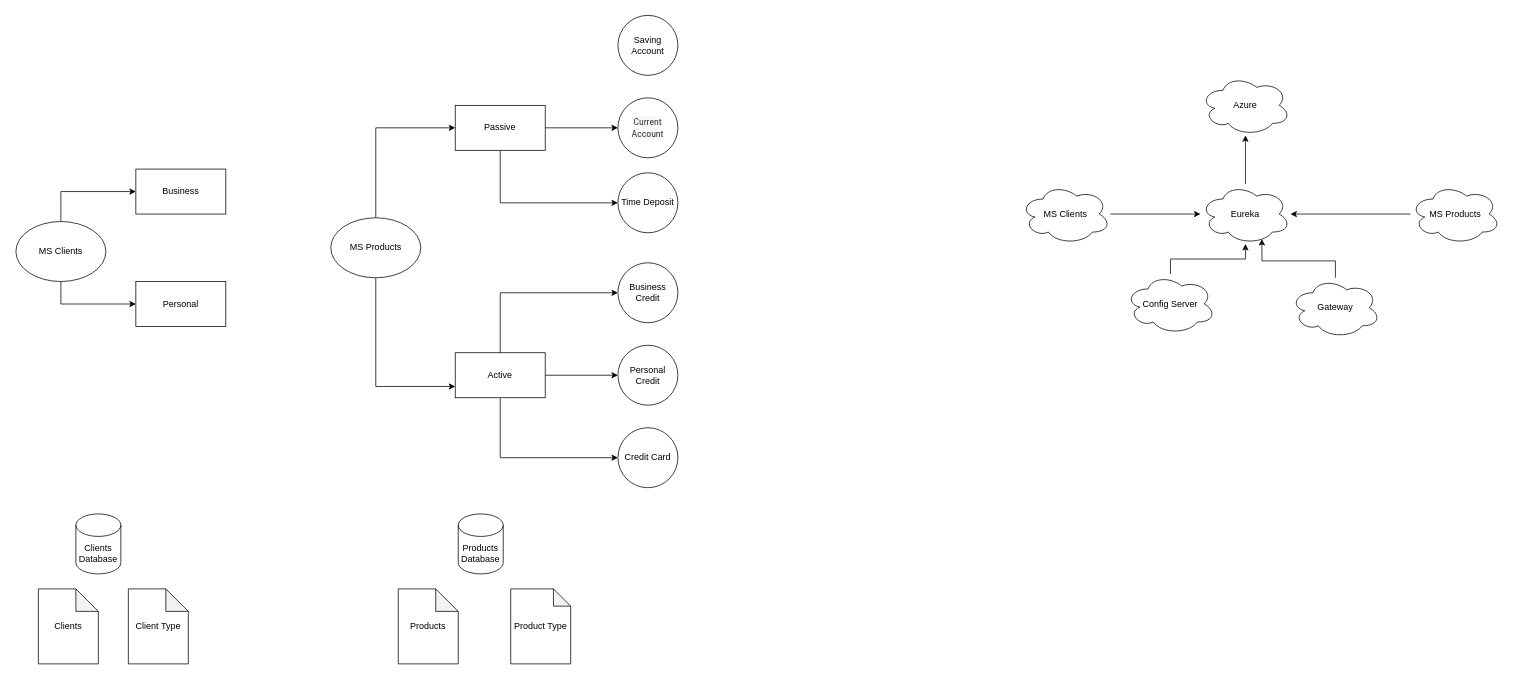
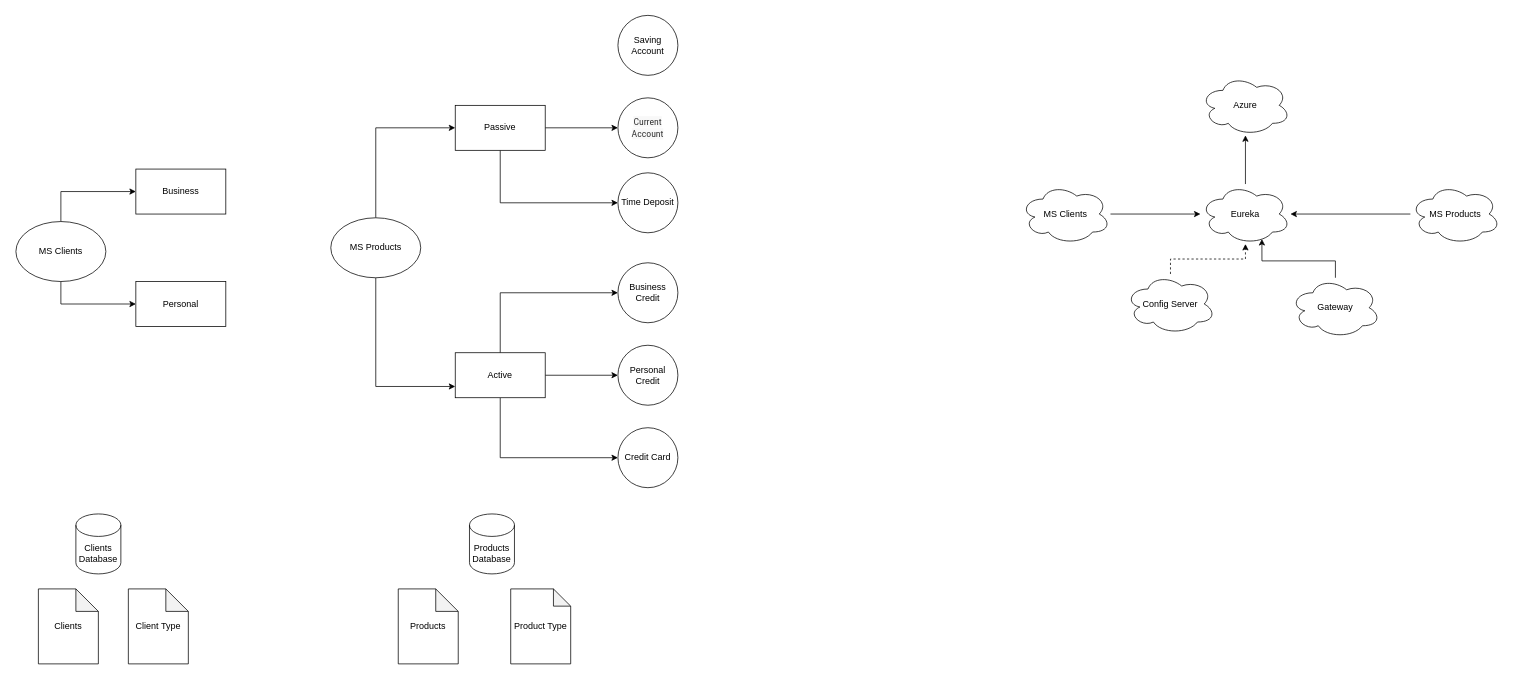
(1205, 259) -> (1205, 259)
(480, 544) -> (492, 544)
